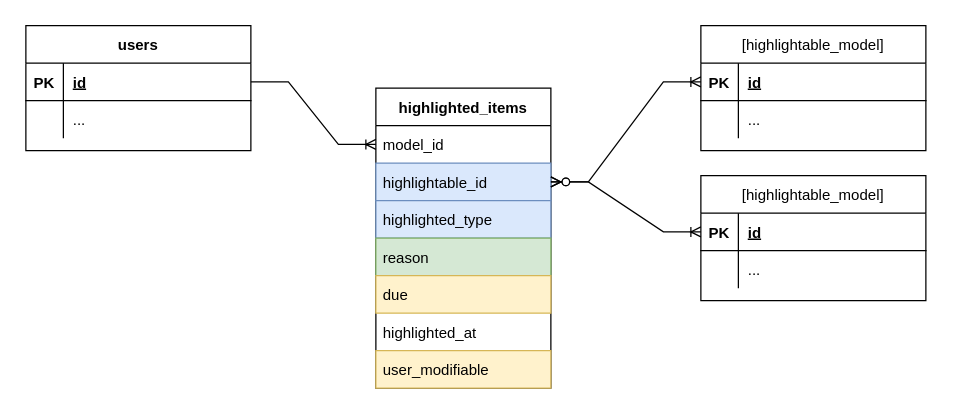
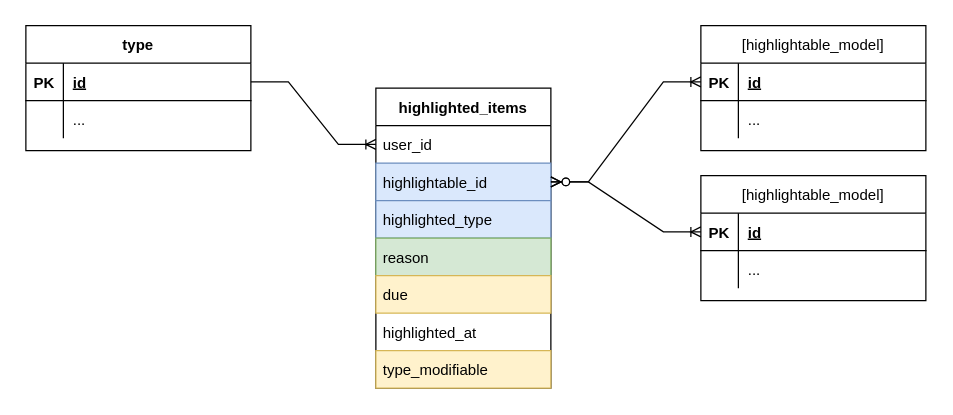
(138, 45) -> (138, 45)
(412, 145) -> (410, 145)
(440, 370) -> (440, 370)
